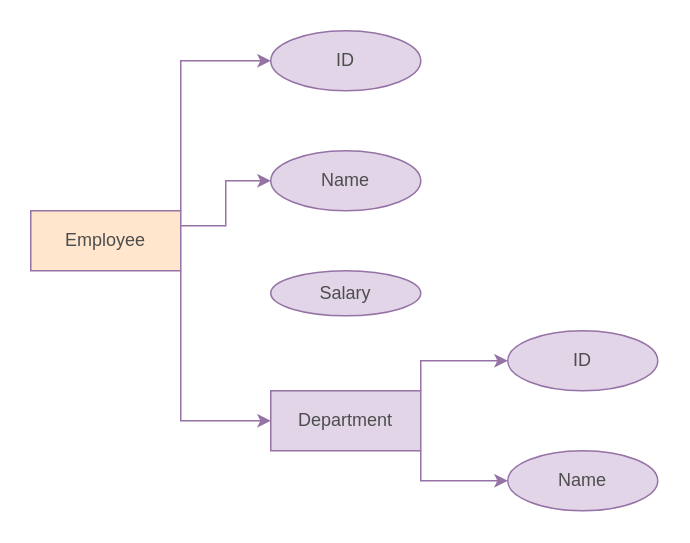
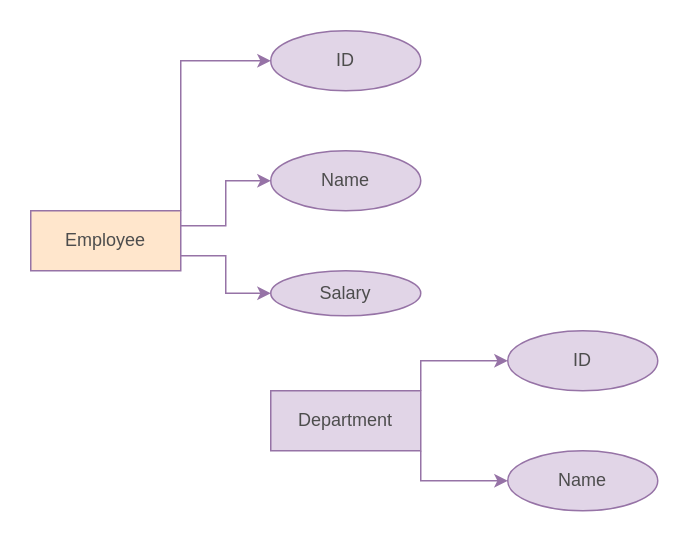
none -> (226, 269)
(181, 386) -> none
